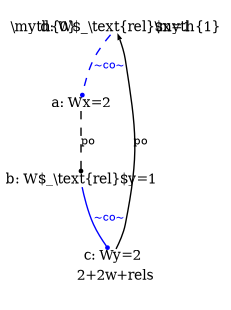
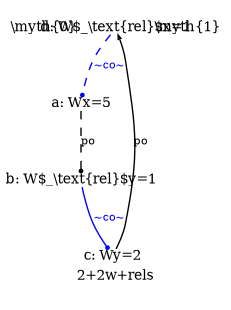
(81, 104) -> (81, 104)
